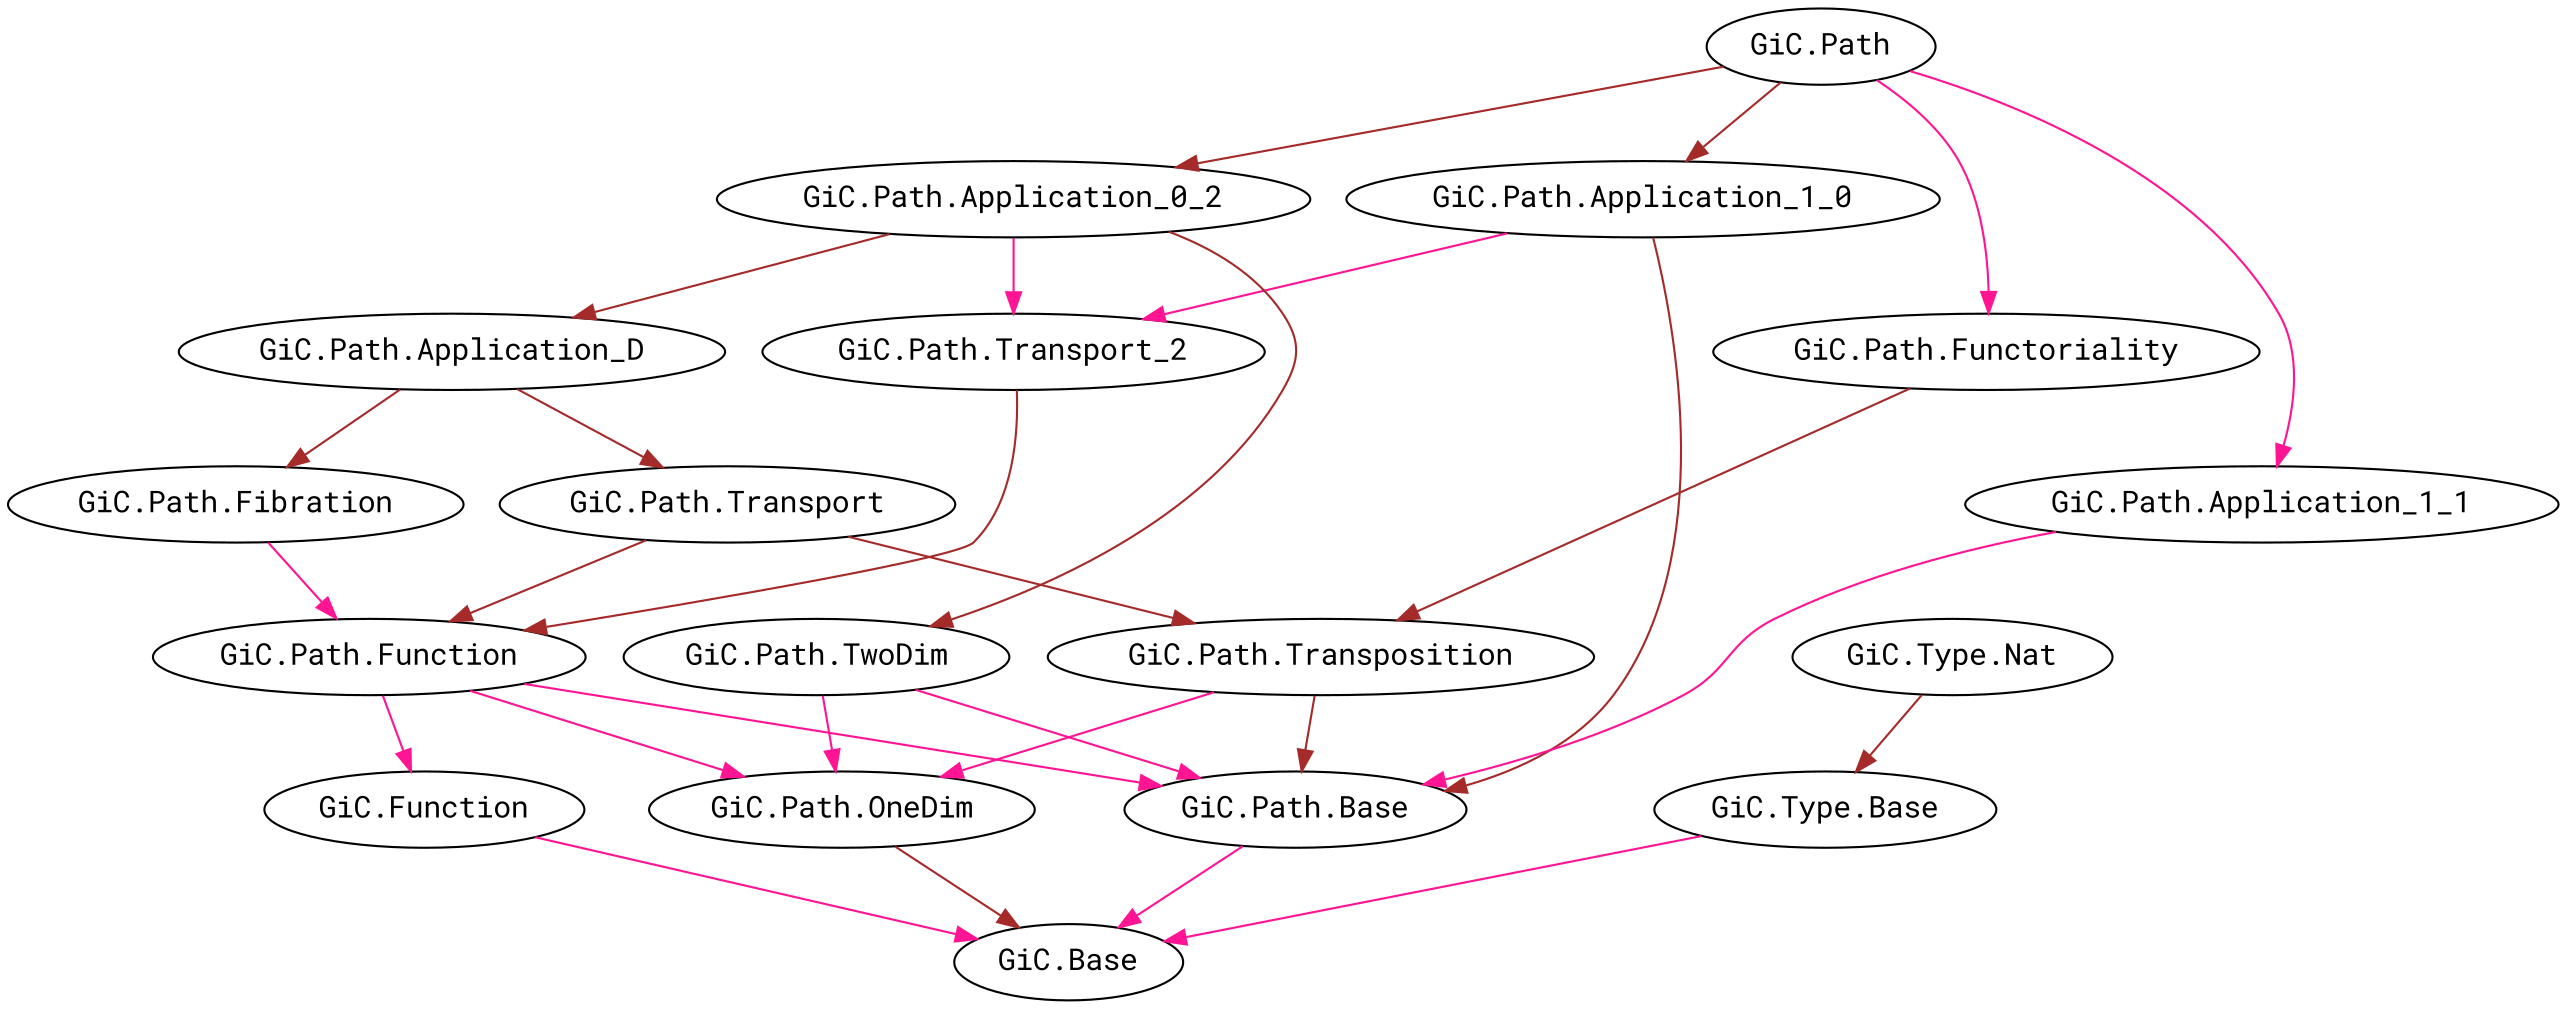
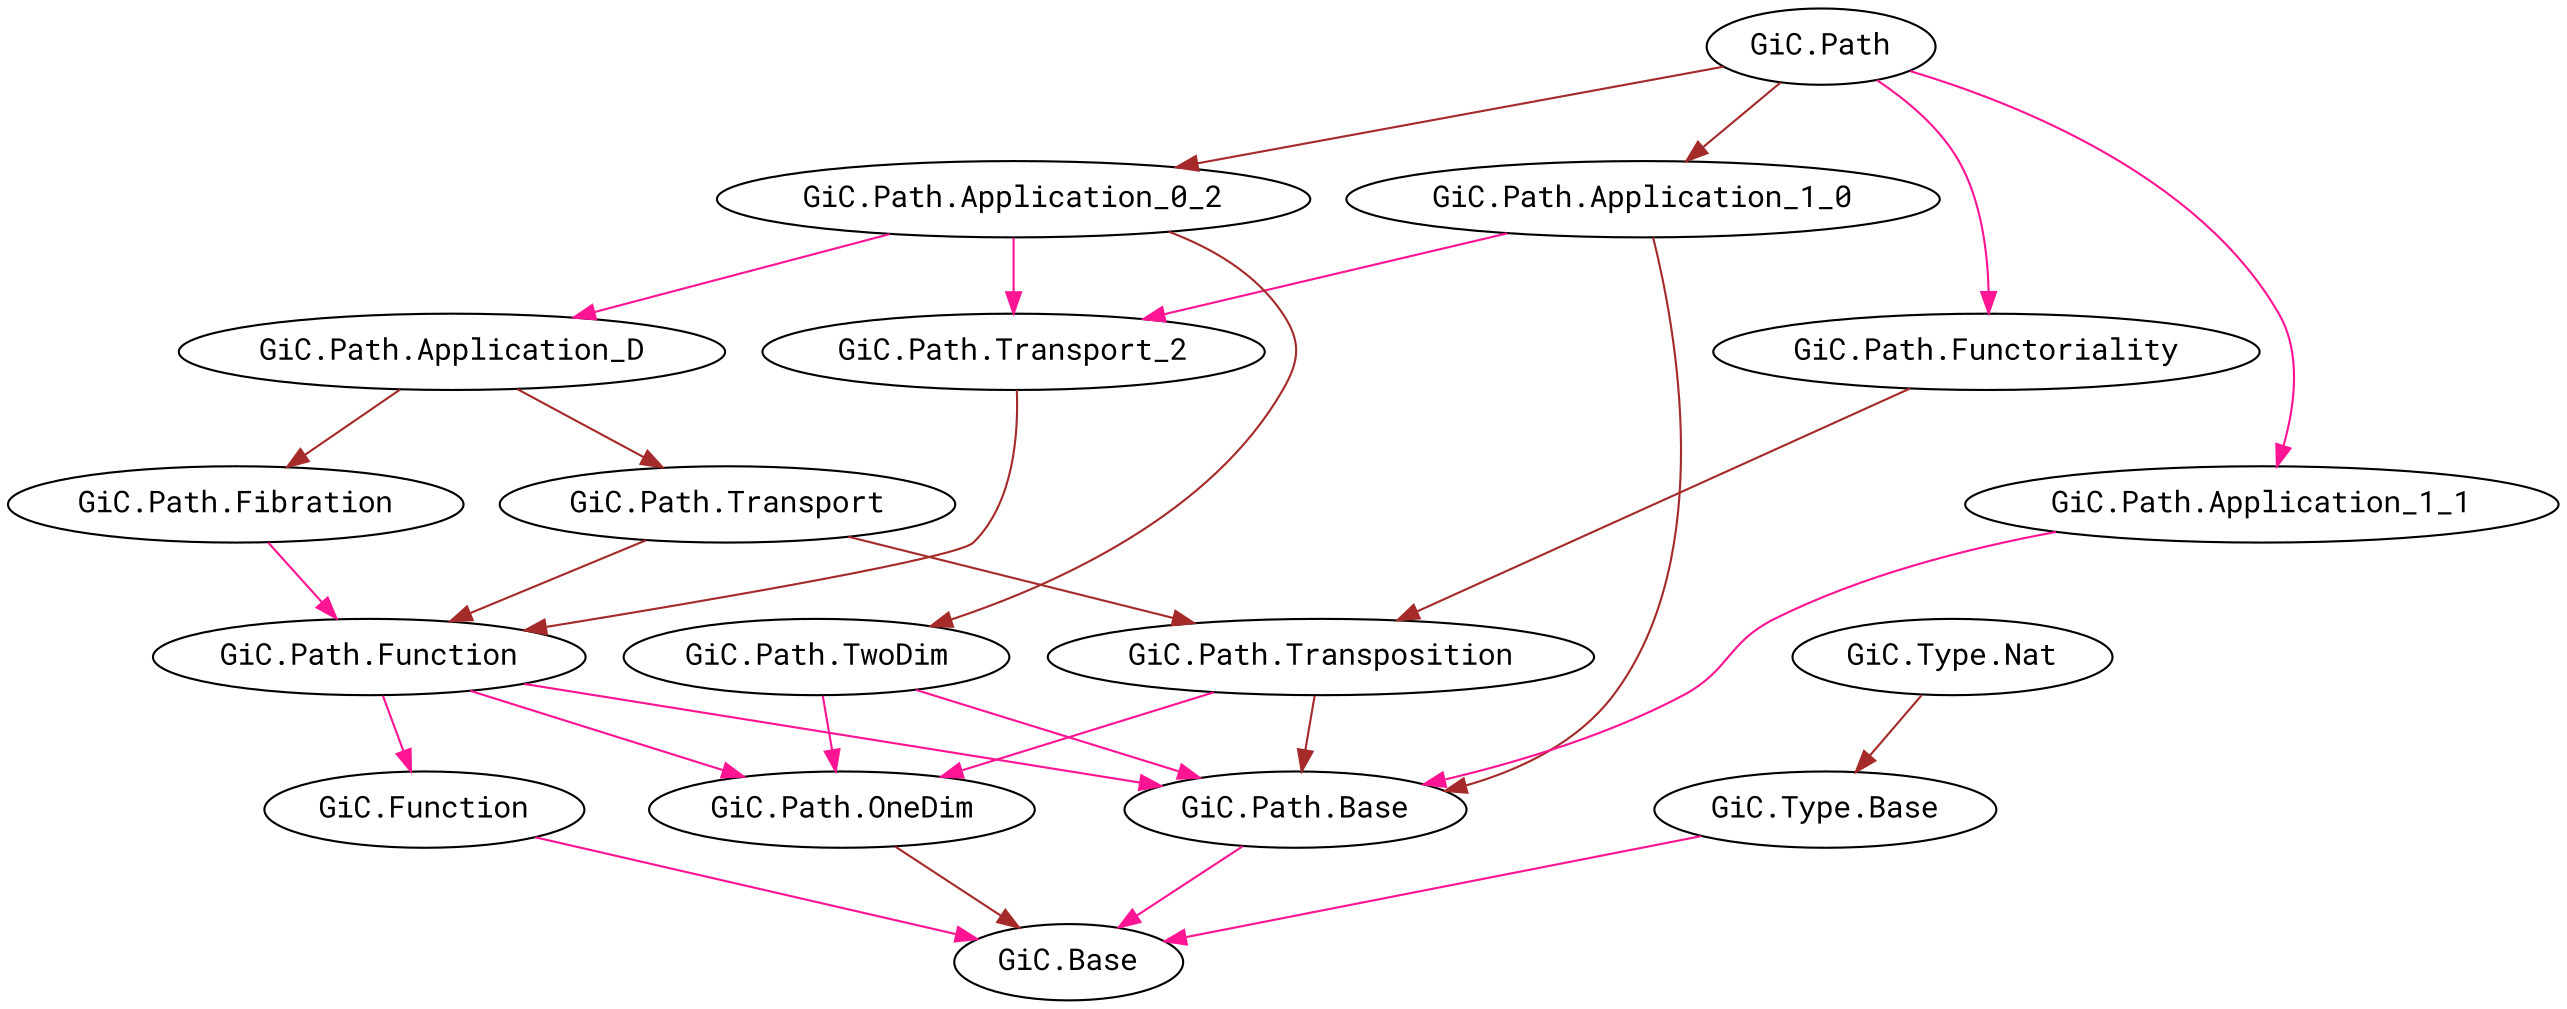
(742, 273) -> (742, 273)
